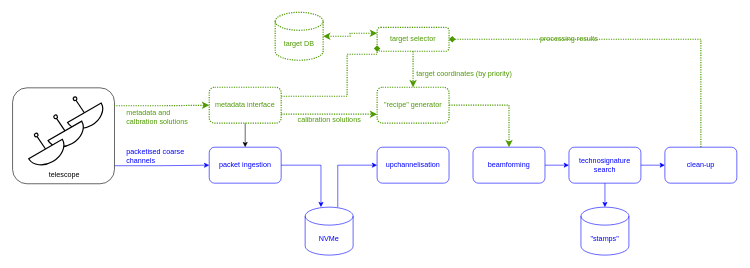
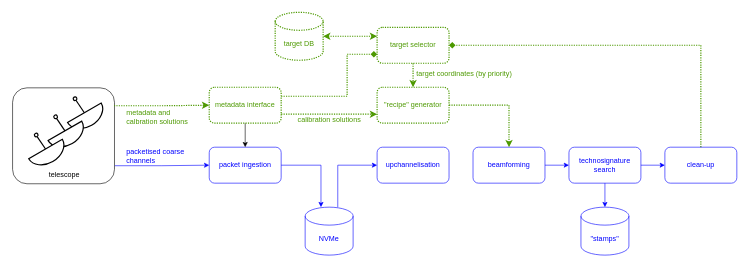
(413, 39) -> (413, 45)
(569, 39) -> none
